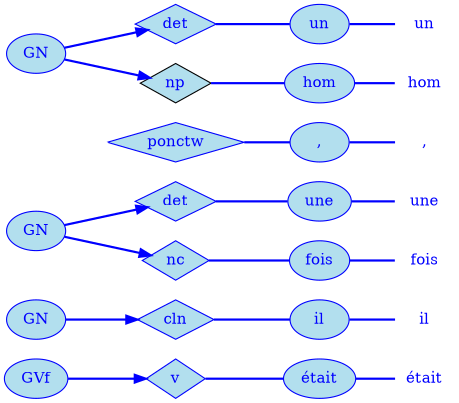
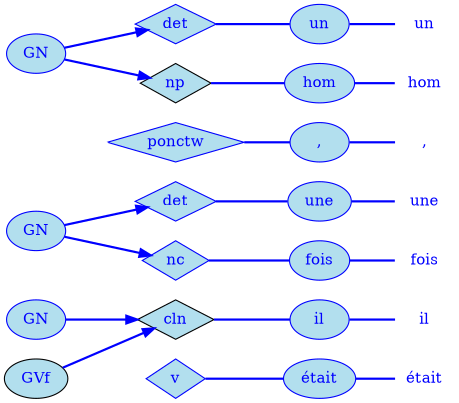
(176, 320) -> (176, 320)
(36, 379) -> (36, 379)
(101, 379) -> (103, 350)
